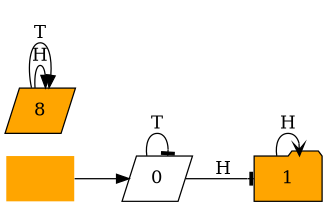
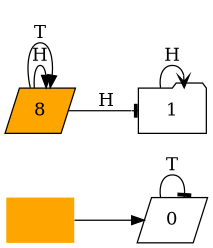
(216, 179) -> (100, 111)
(288, 179) -> (172, 111)
